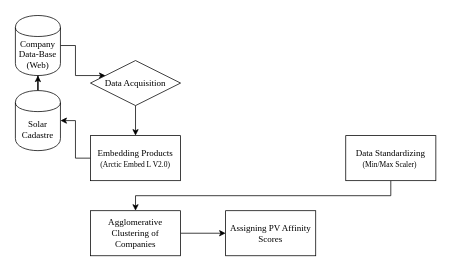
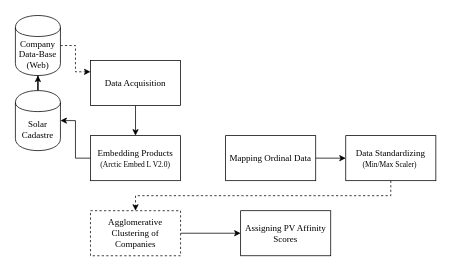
(75, 65) -> (75, 56)
(135, 83) -> (135, 83)
none -> (270, 158)
none -> (339, 158)
(265, 195) -> (265, 195)
(135, 233) -> (135, 233)
(270, 233) -> (285, 233)
